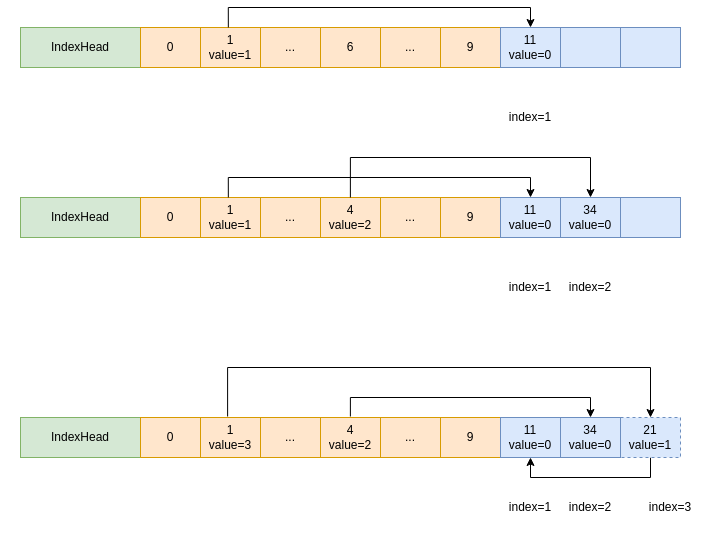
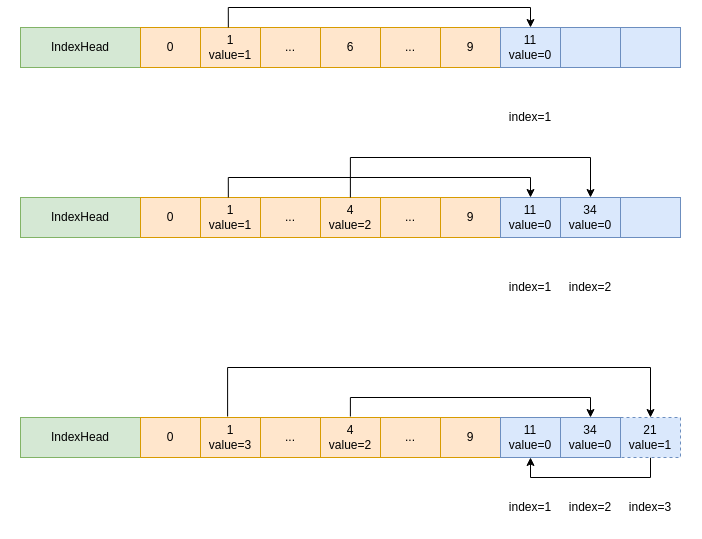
(671, 508) -> (651, 508)
